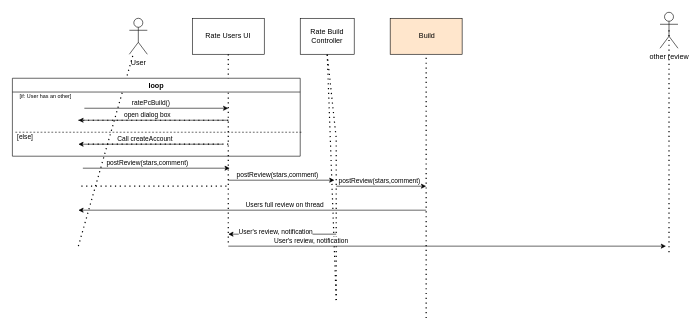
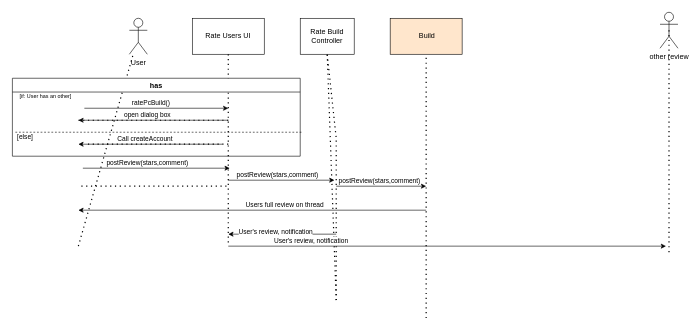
(156, 86) -> (156, 86)
